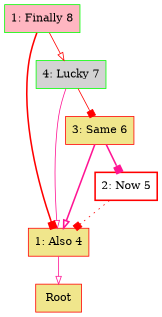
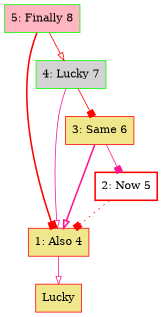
(42, 19) -> (42, 19)
(111, 155) -> (111, 155)
(59, 298) -> (59, 298)
